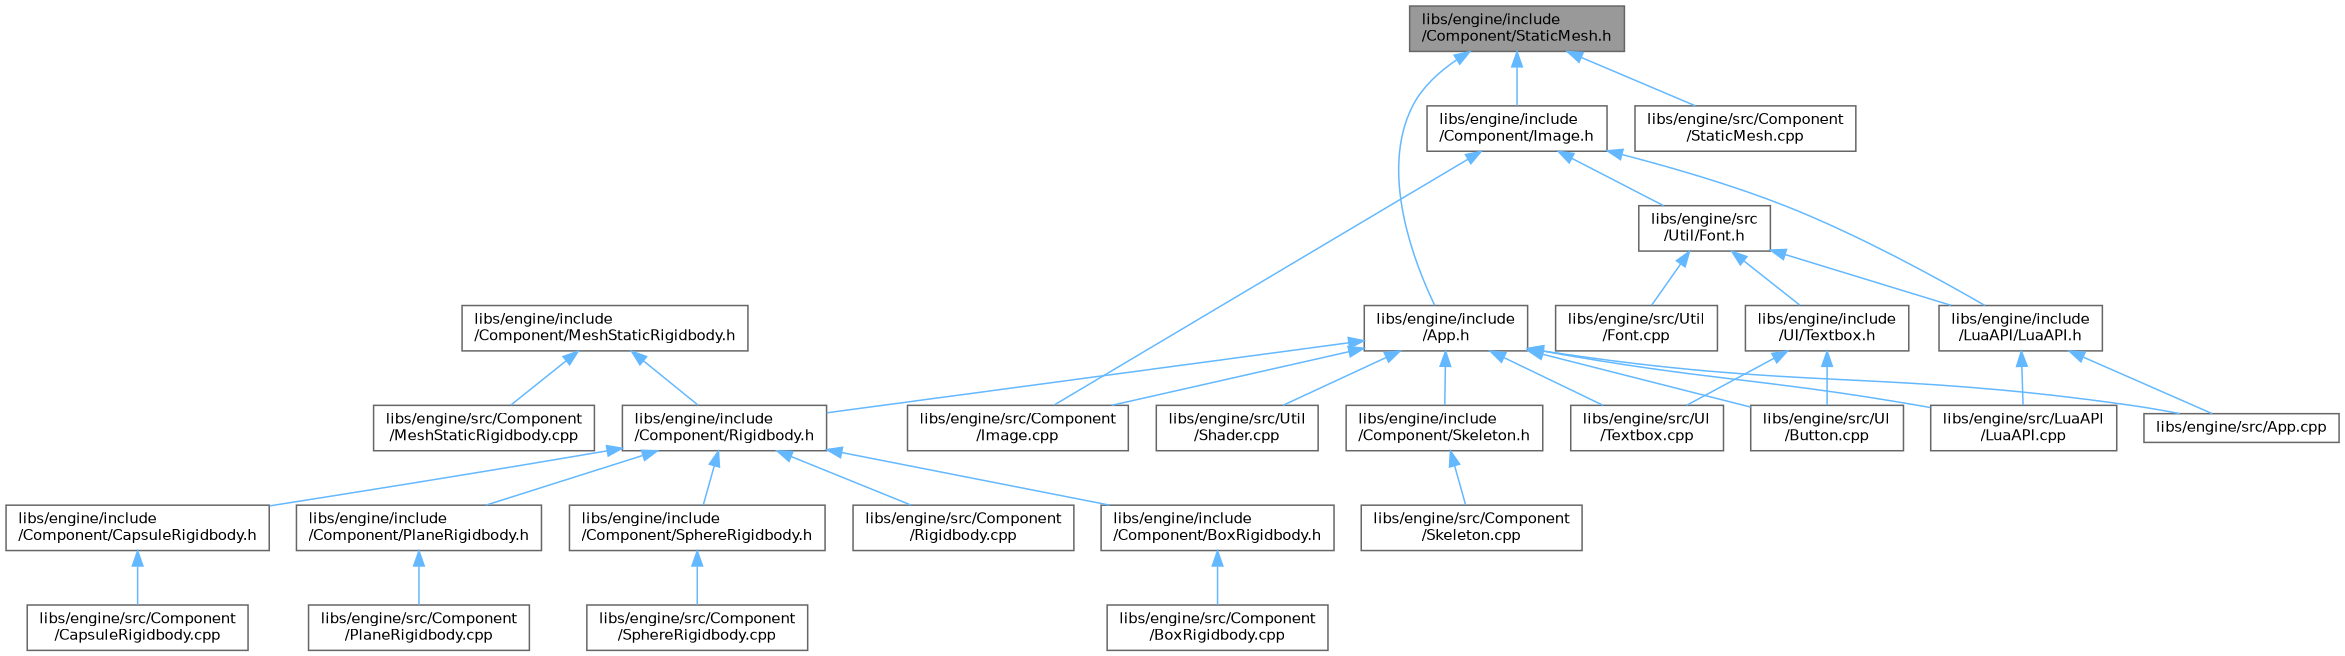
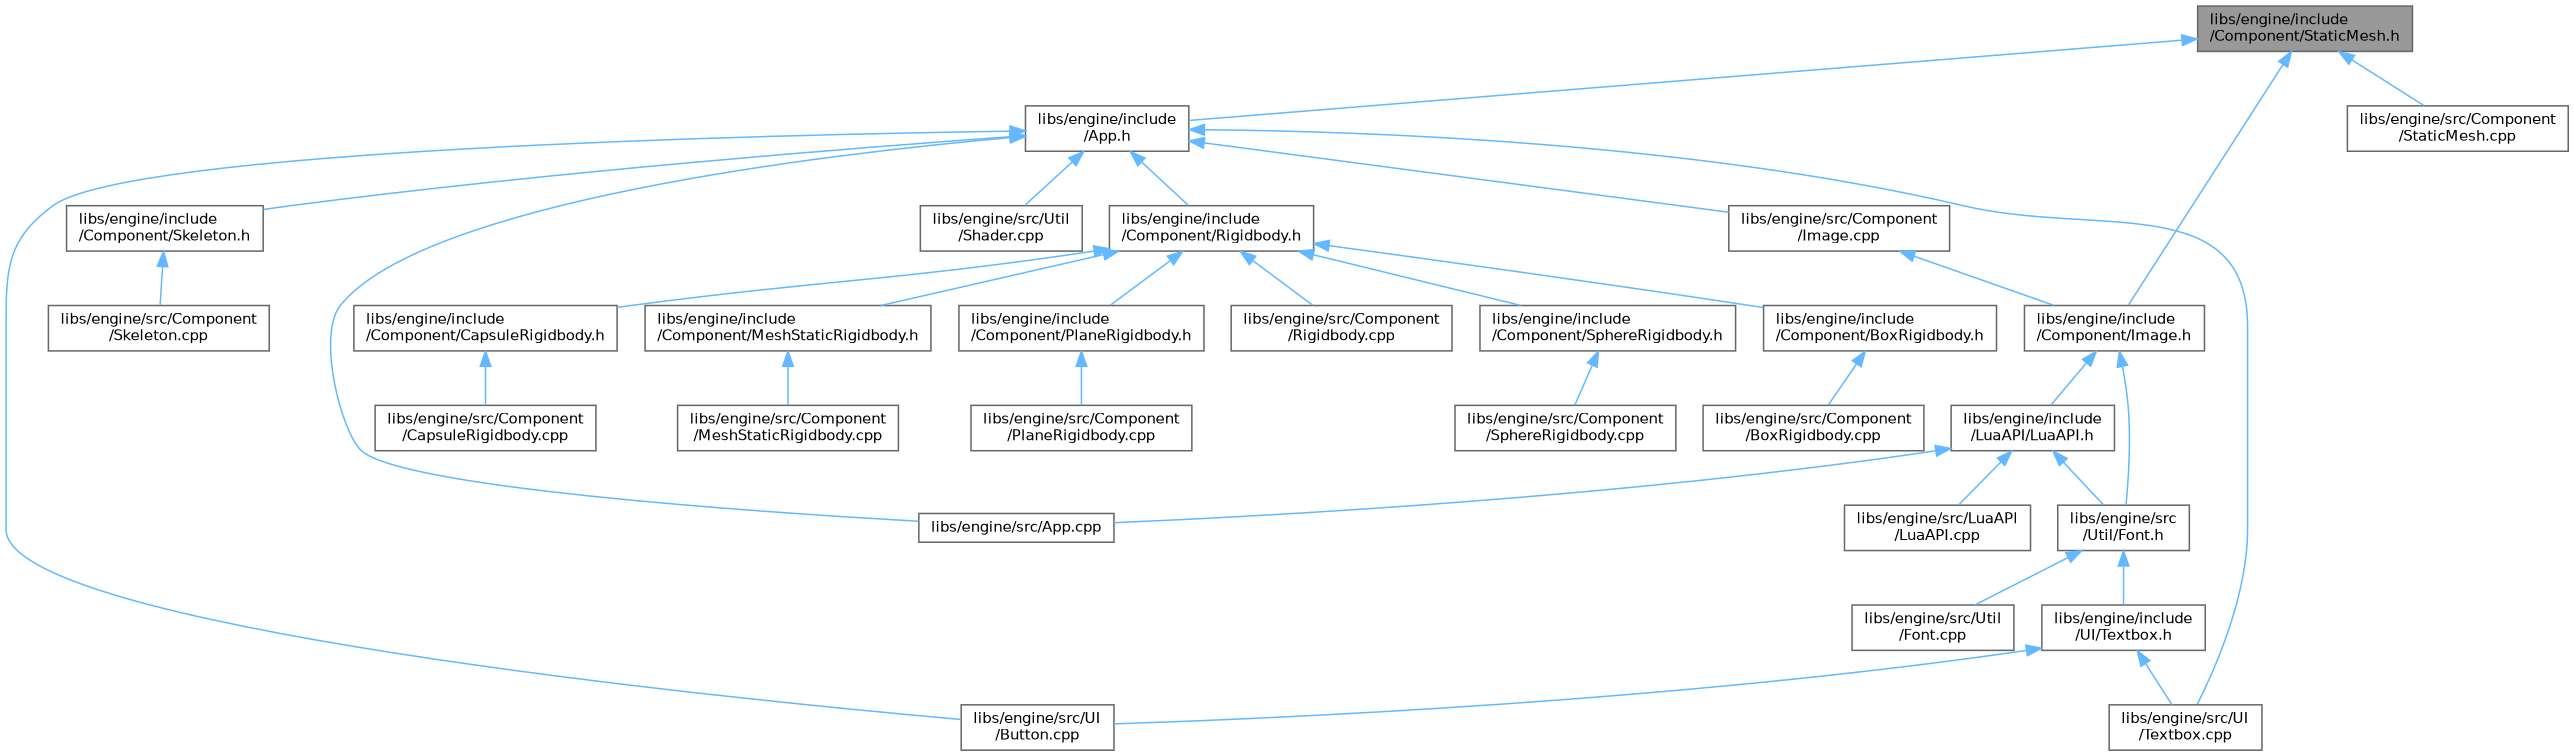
(1868, 280) -> (2083, 484)
(1261, 282) -> (1984, 281)
(671, 383) -> (992, 280)
(1795, 387) -> none
